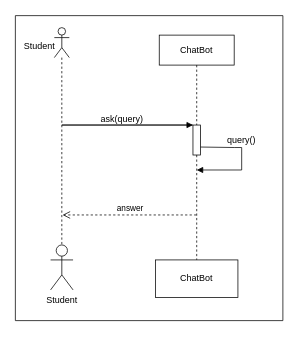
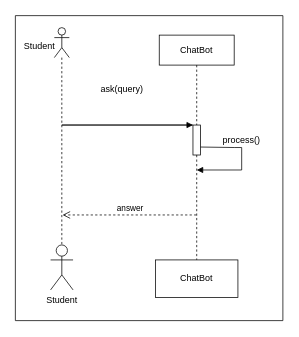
(122, 120) -> (122, 90)
(224, 140) -> (224, 140)
